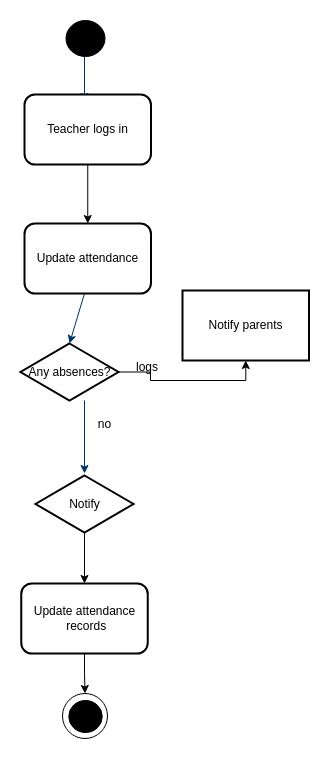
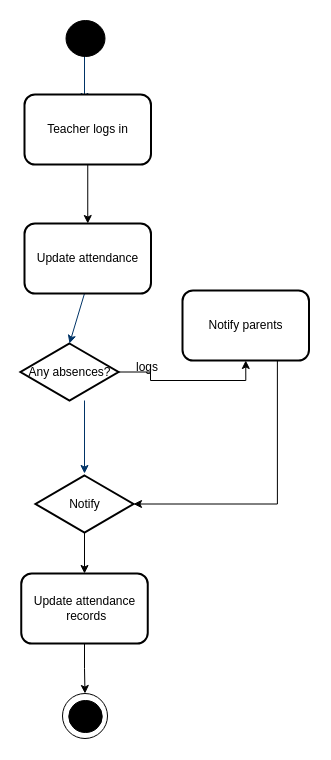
(246, 326) -> (246, 326)
(105, 424) -> none
none -> (277, 501)
(85, 619) -> (85, 609)
